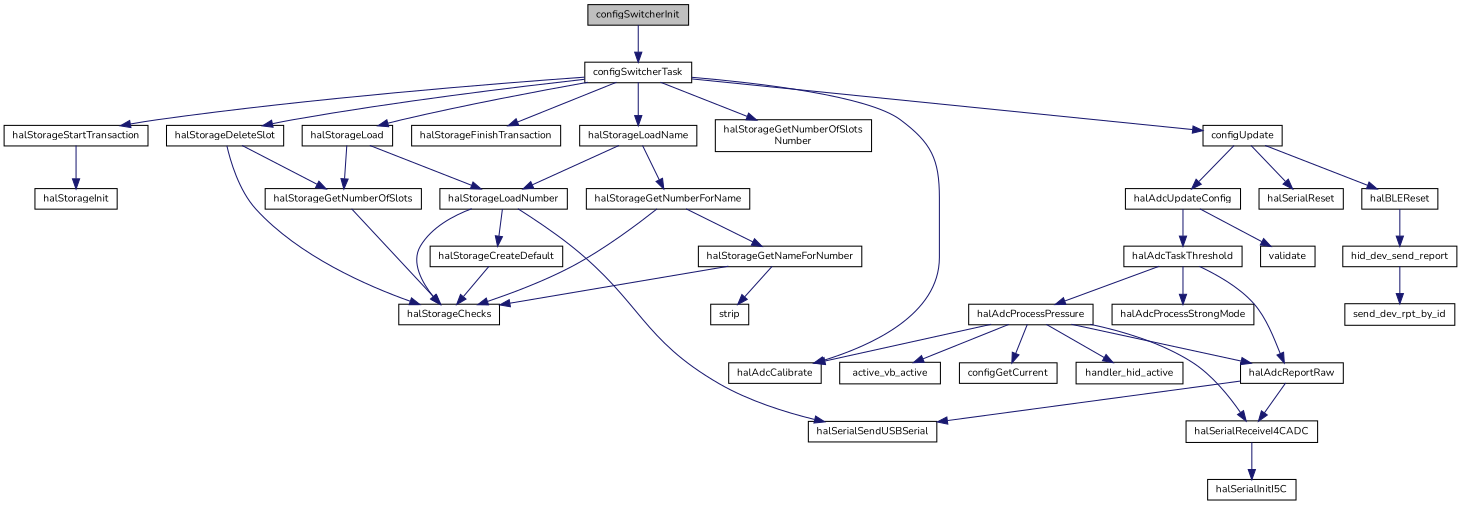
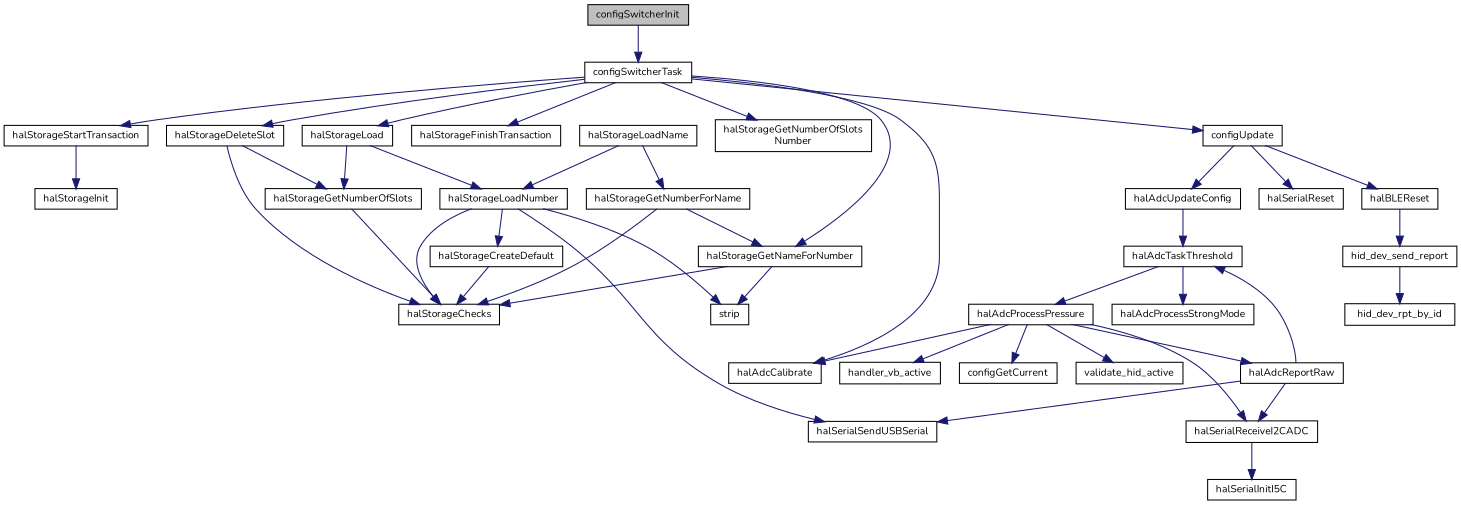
(638, 99) -> (874, 114)
none -> (635, 241)
(1288, 256) -> none
(1250, 300) -> (1274, 306)
(1400, 314) -> (1400, 314)
(890, 373) -> (890, 373)
(1130, 373) -> (1130, 373)
(1252, 432) -> (1252, 432)
